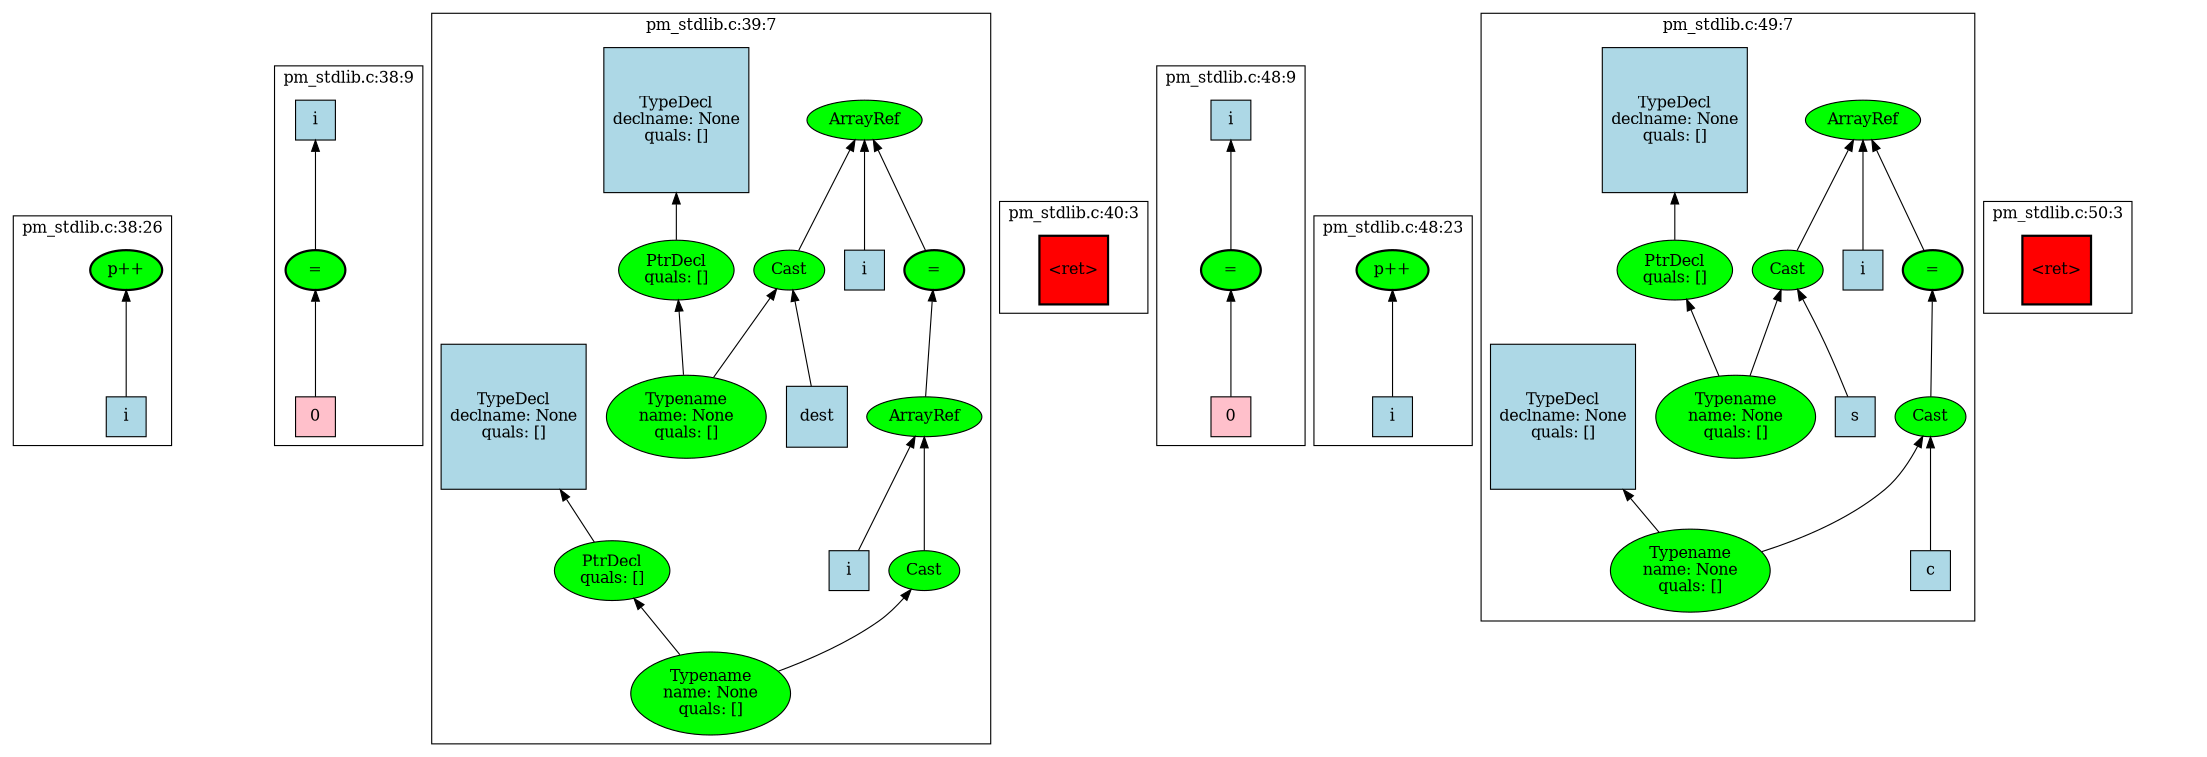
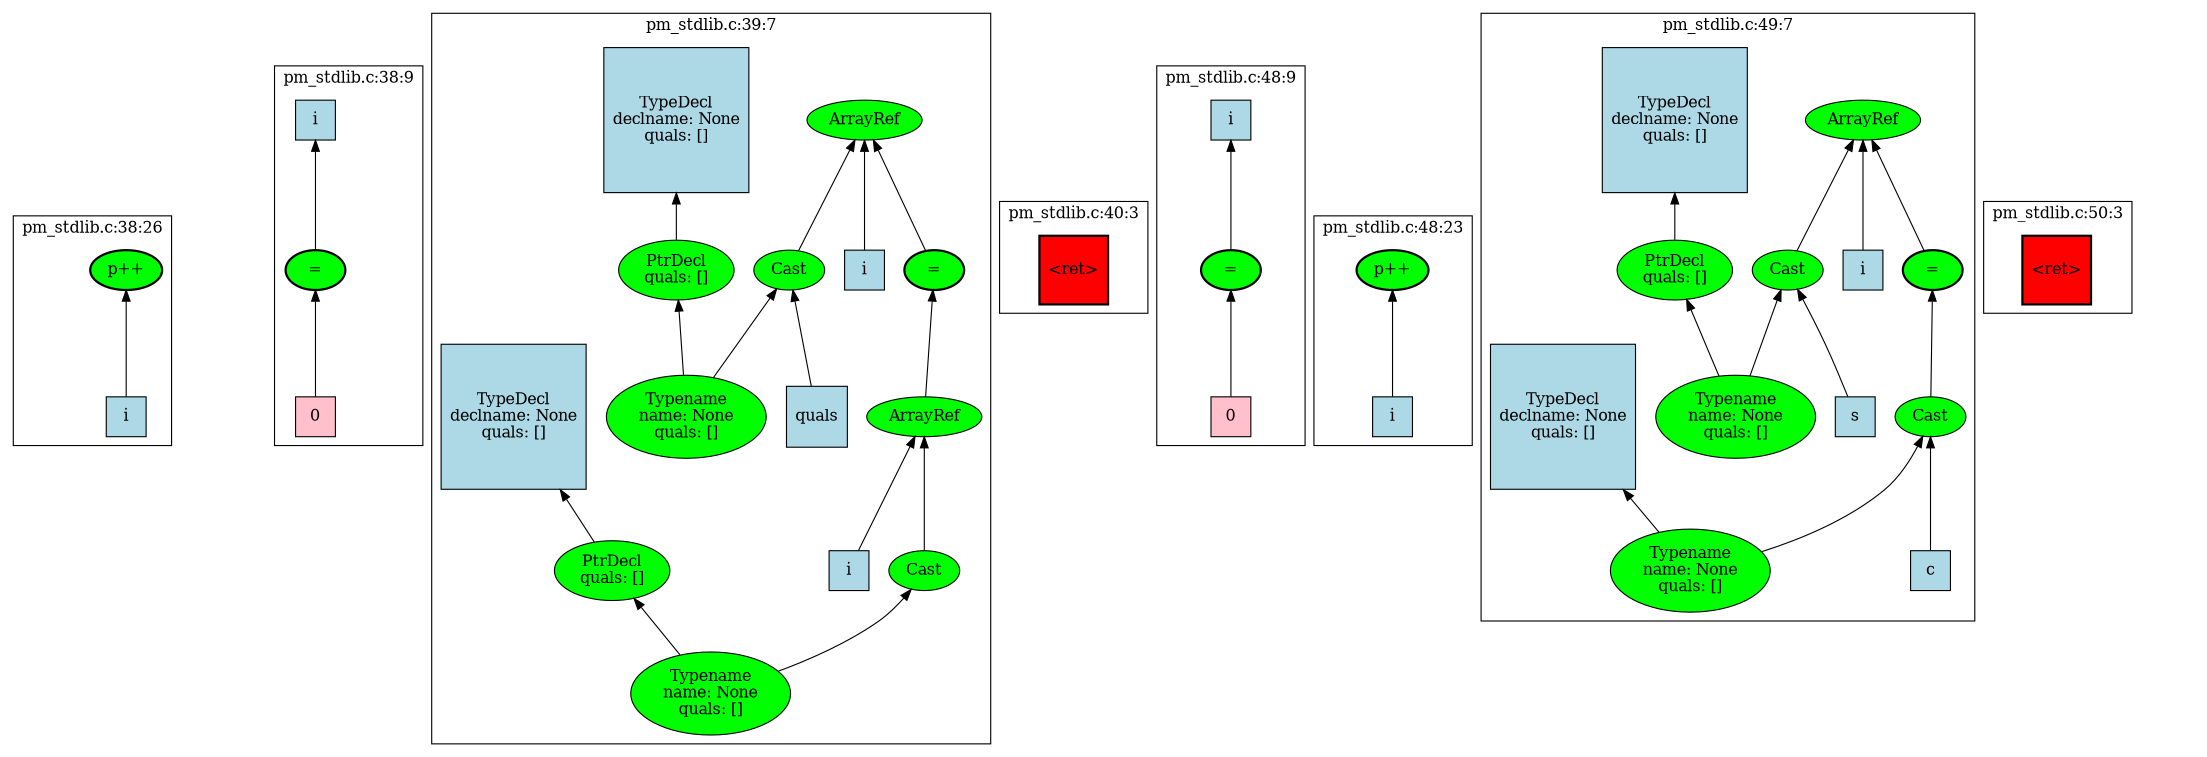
(817, 417) -> (817, 417)
